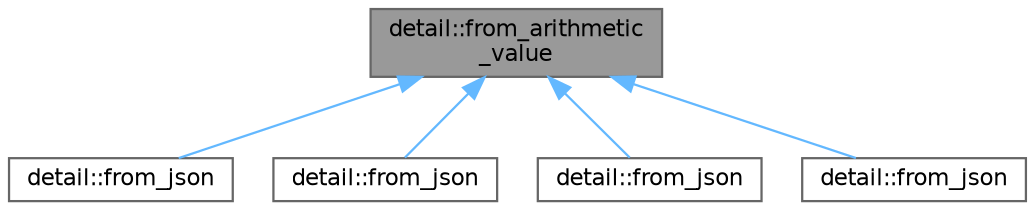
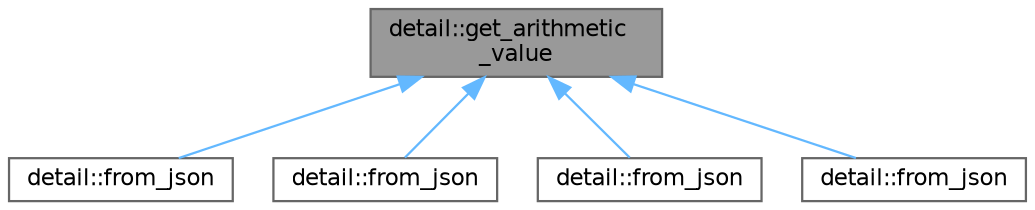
(516, 43) -> (516, 43)
